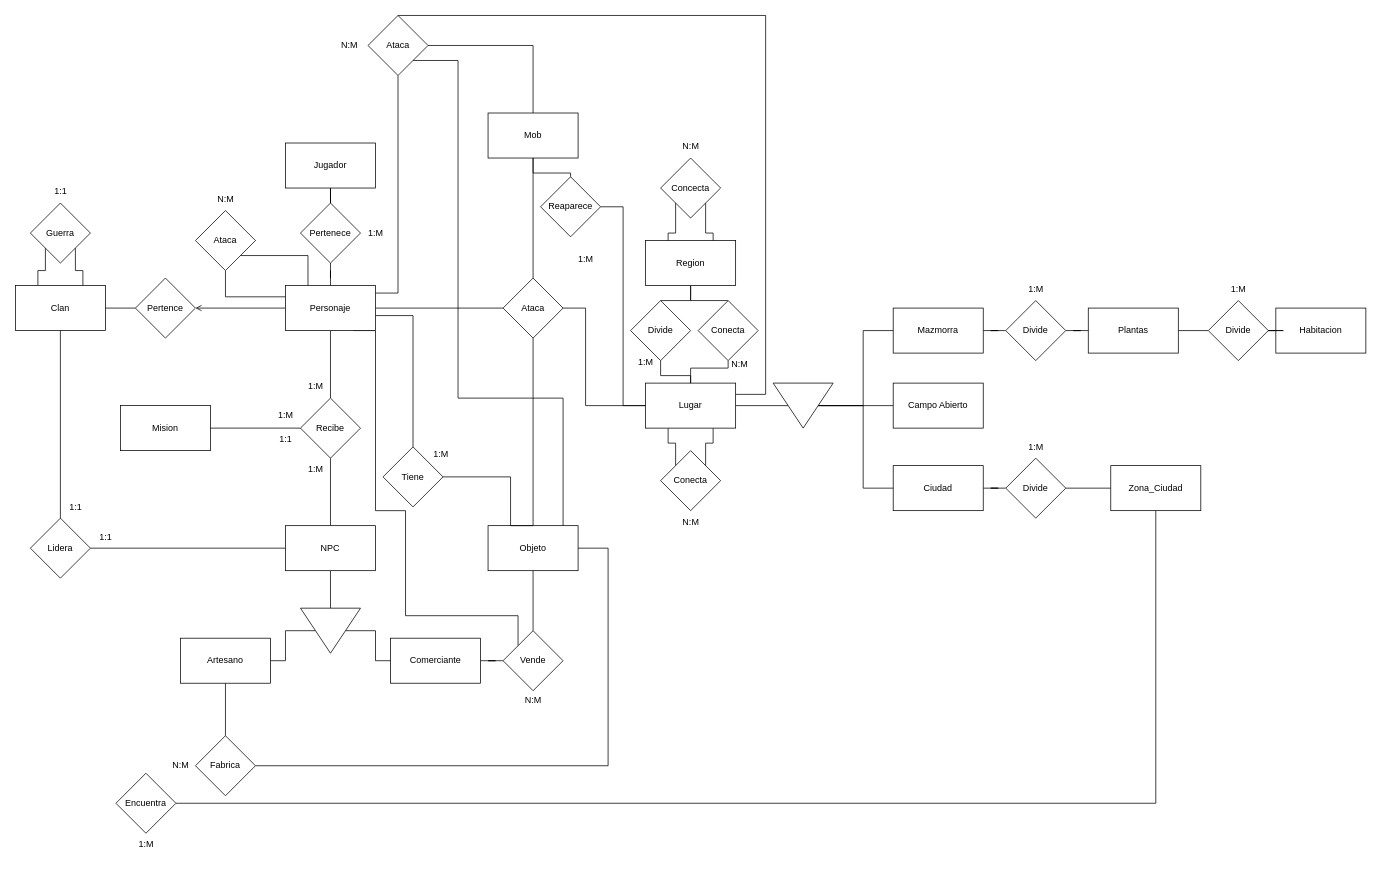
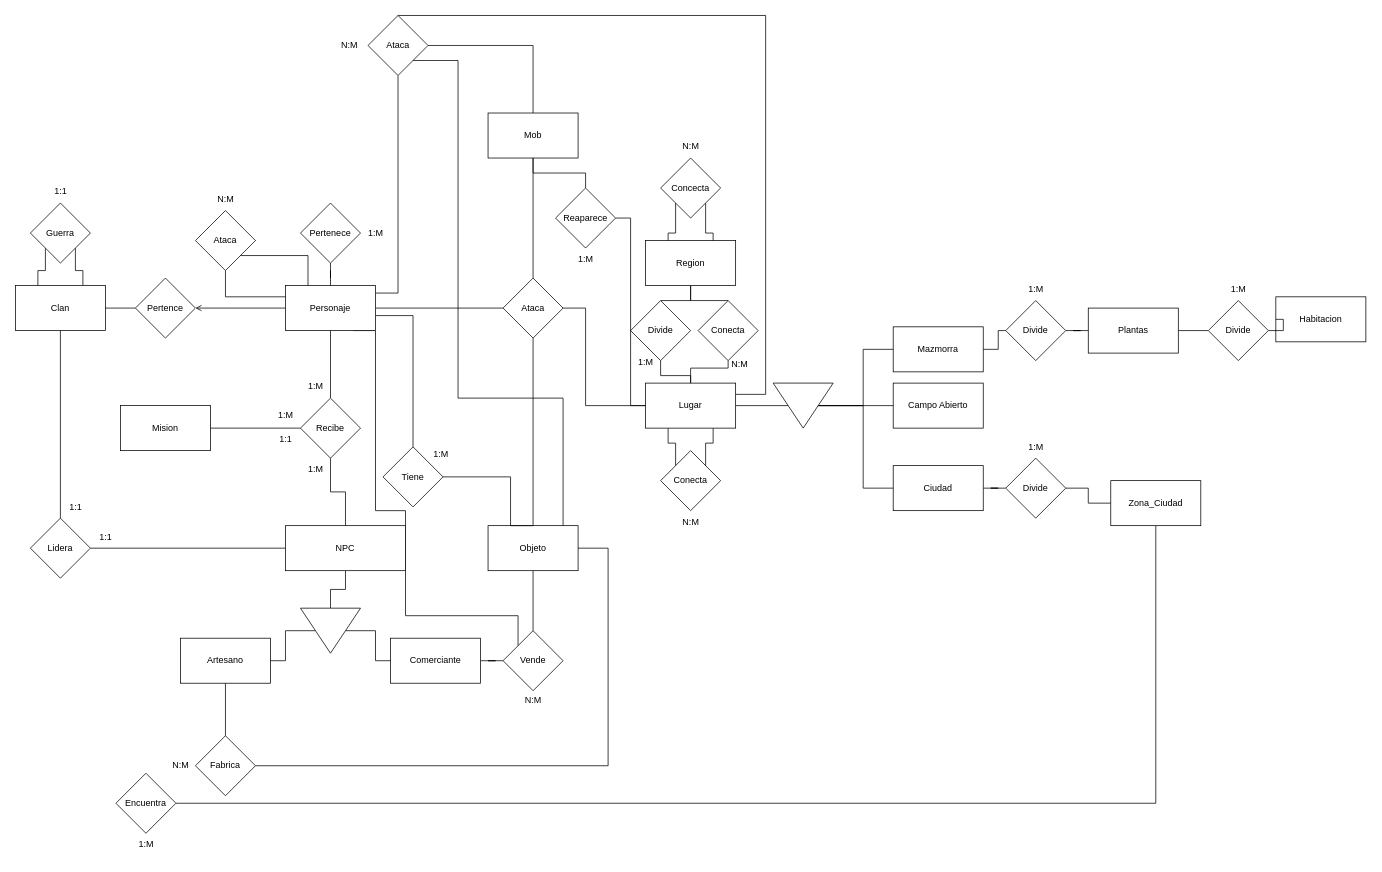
(330, 165) -> none
(330, 196) -> none
(570, 207) -> (585, 218)
(938, 330) -> (938, 349)
(1320, 330) -> (1320, 319)
(1155, 488) -> (1155, 503)
(330, 548) -> (345, 548)
